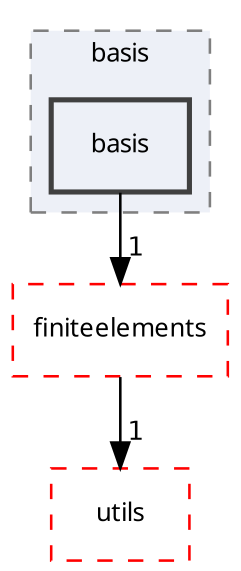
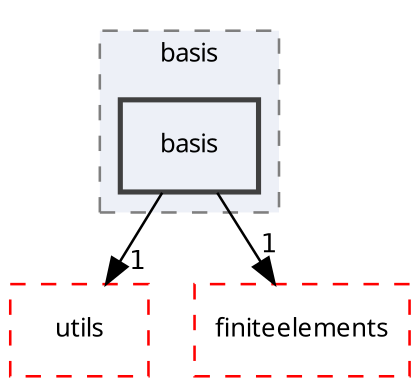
(120, 410) -> (140, 229)
